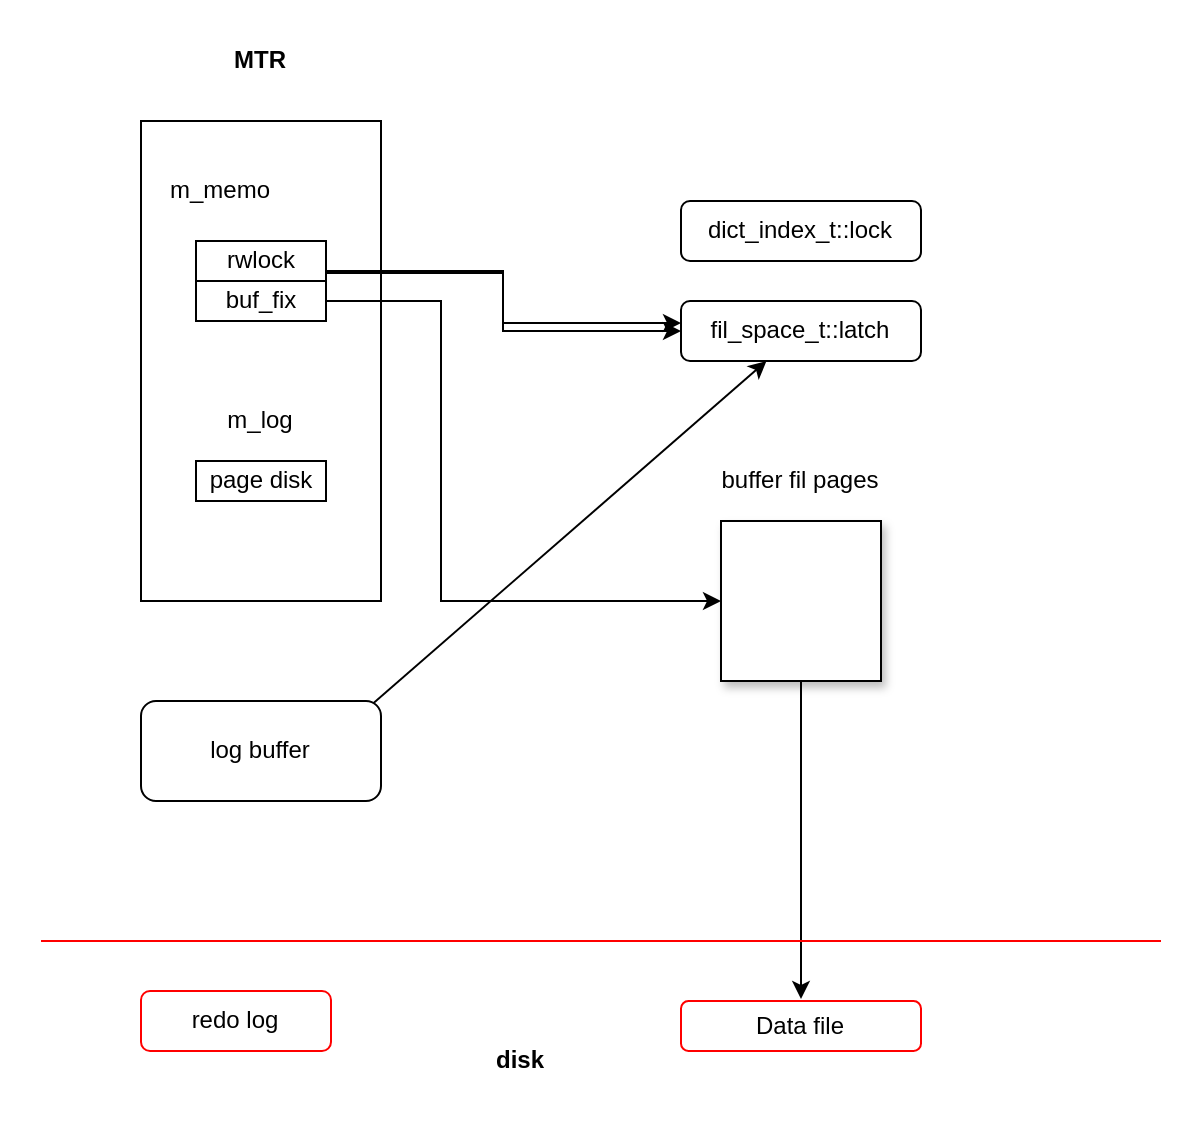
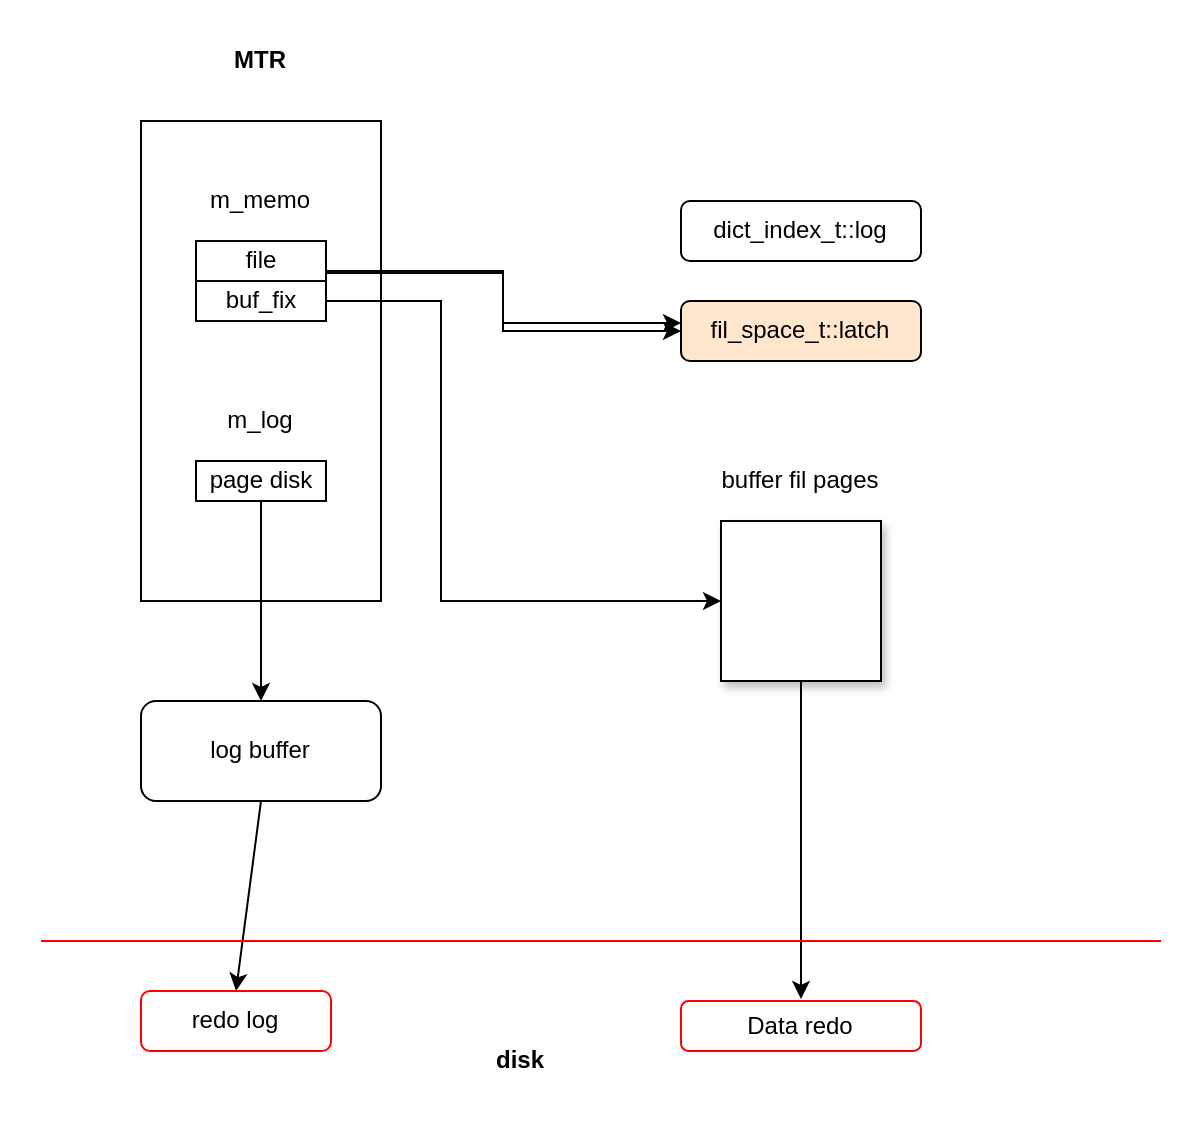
(221, 191) -> (261, 201)
(801, 231) -> (801, 231)
(262, 261) -> (262, 261)
(801, 331) -> (801, 331)
(626, 484) -> (252, 869)
none -> (261, 594)
(801, 1027) -> (801, 1027)
